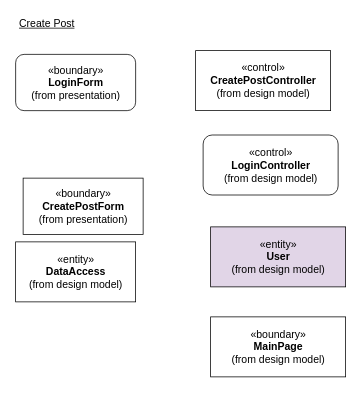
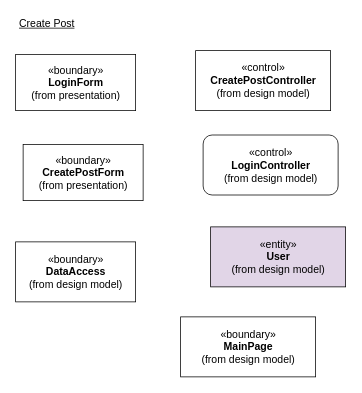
(75, 83) -> (75, 83)
(83, 206) -> (83, 173)
(76, 272) -> (76, 272)
(278, 347) -> (248, 347)
